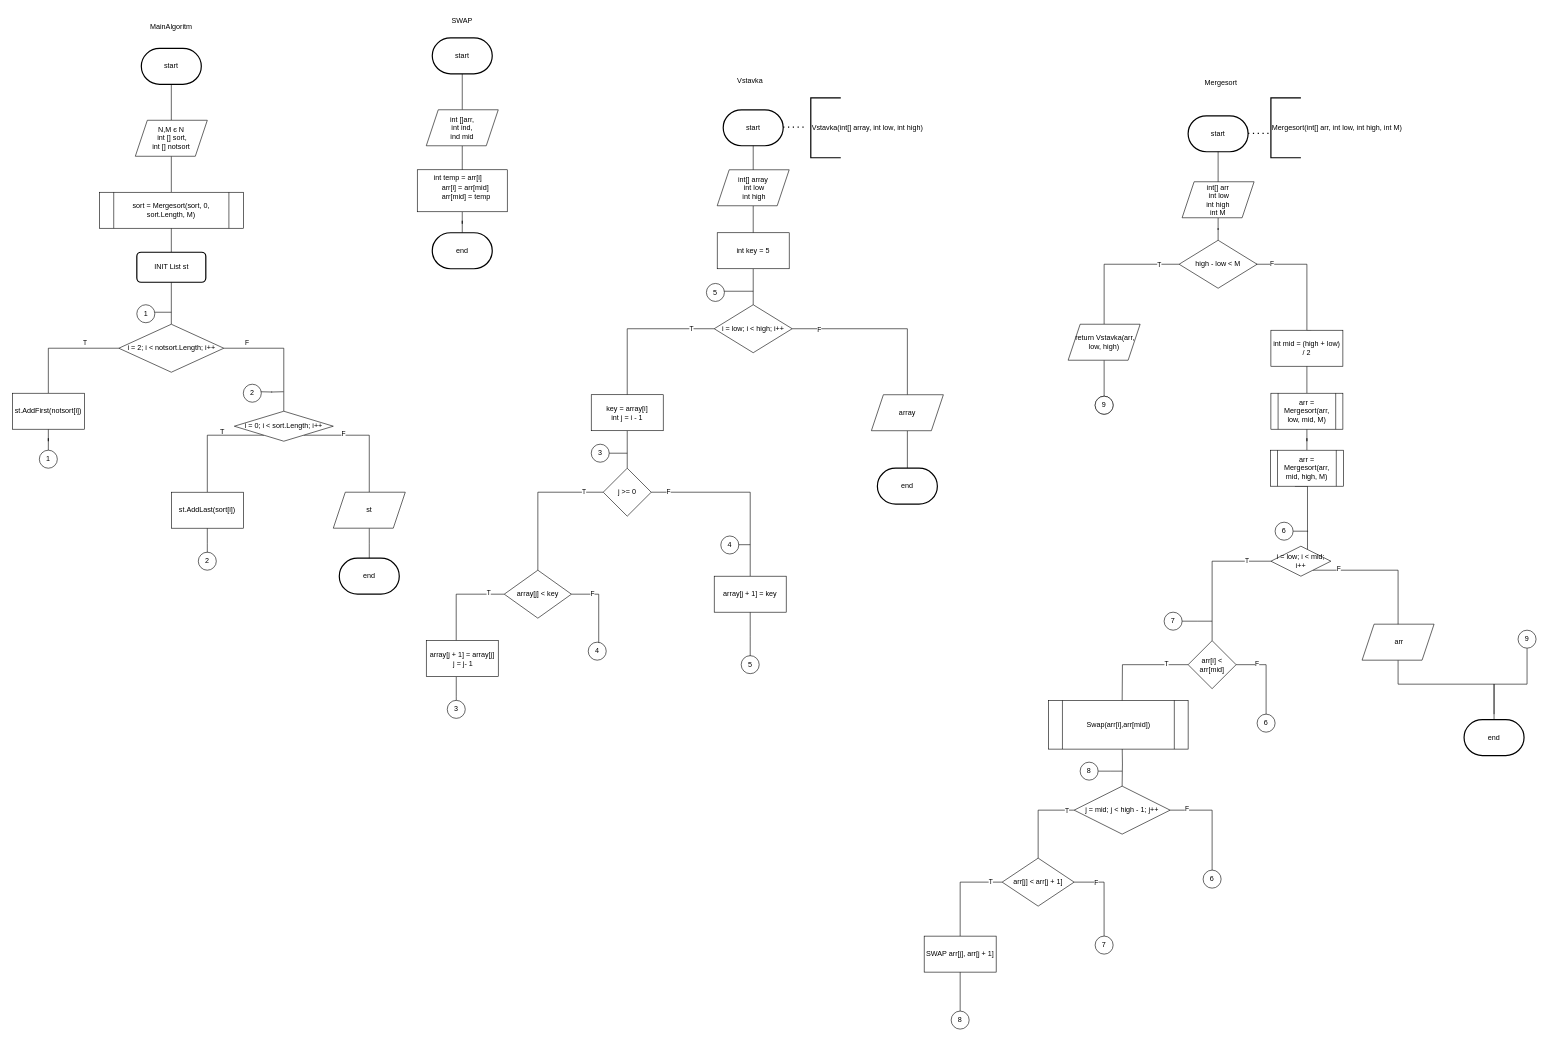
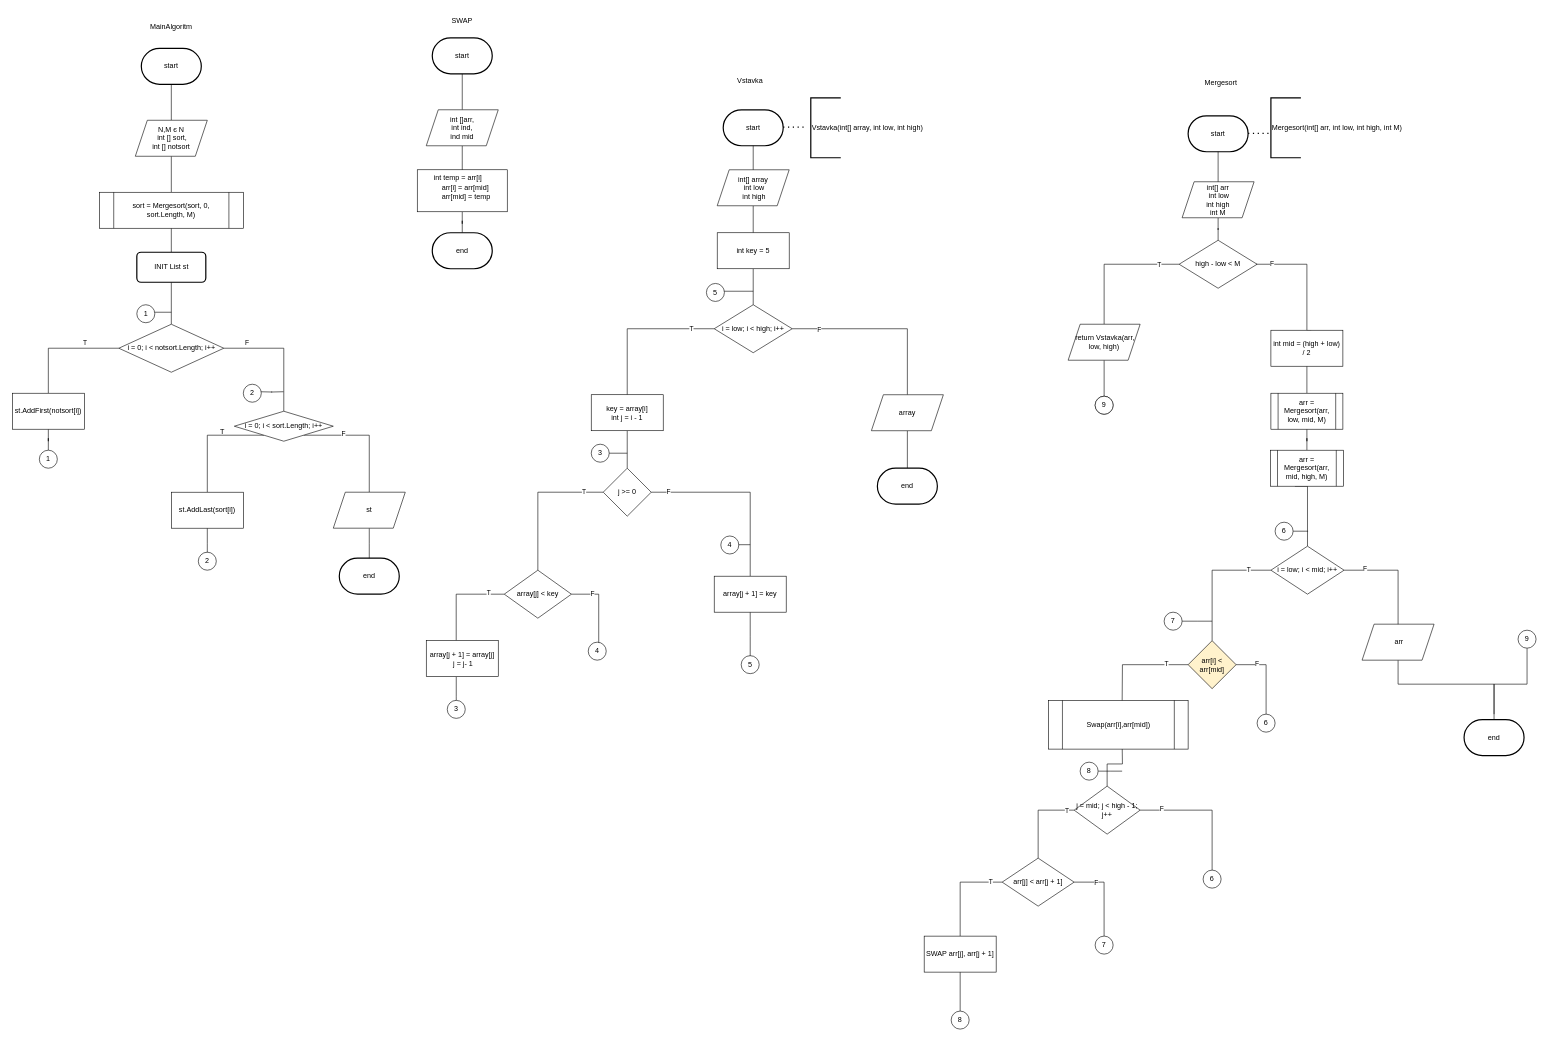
(172, 348) -> (172, 348)
(1301, 561) -> (1308, 570)
(1212, 665) -> (1212, 665)
(1122, 810) -> (1107, 810)
